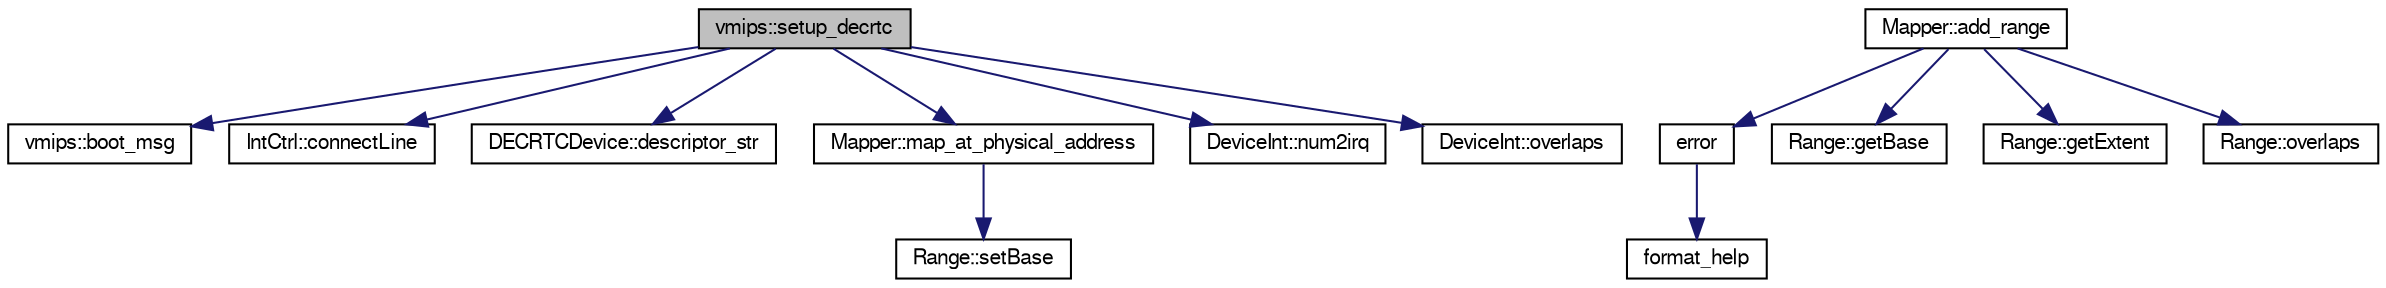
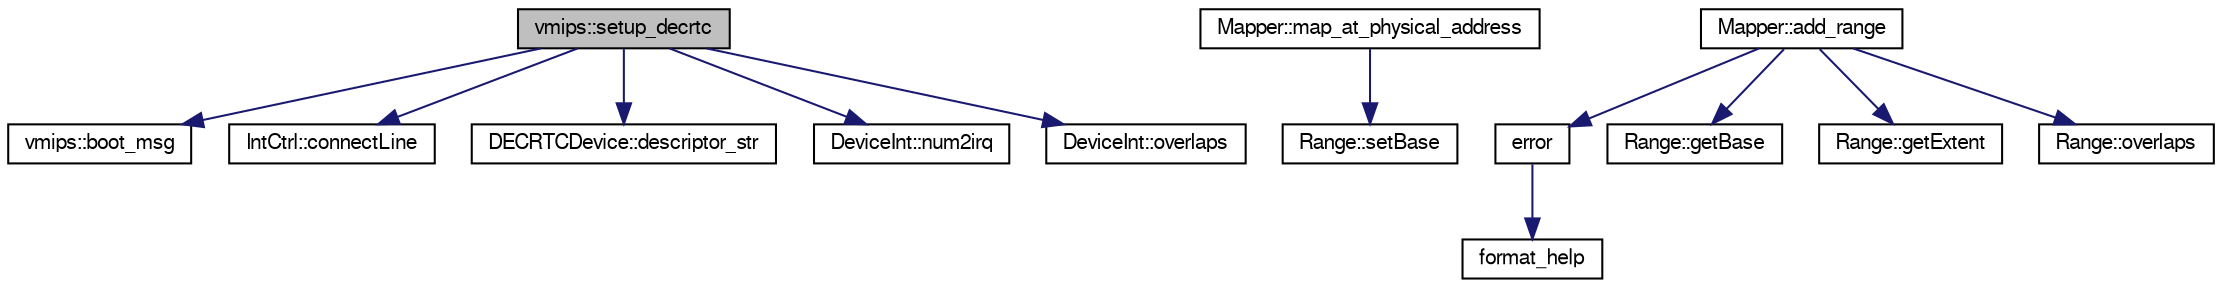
(885, 81) -> none
